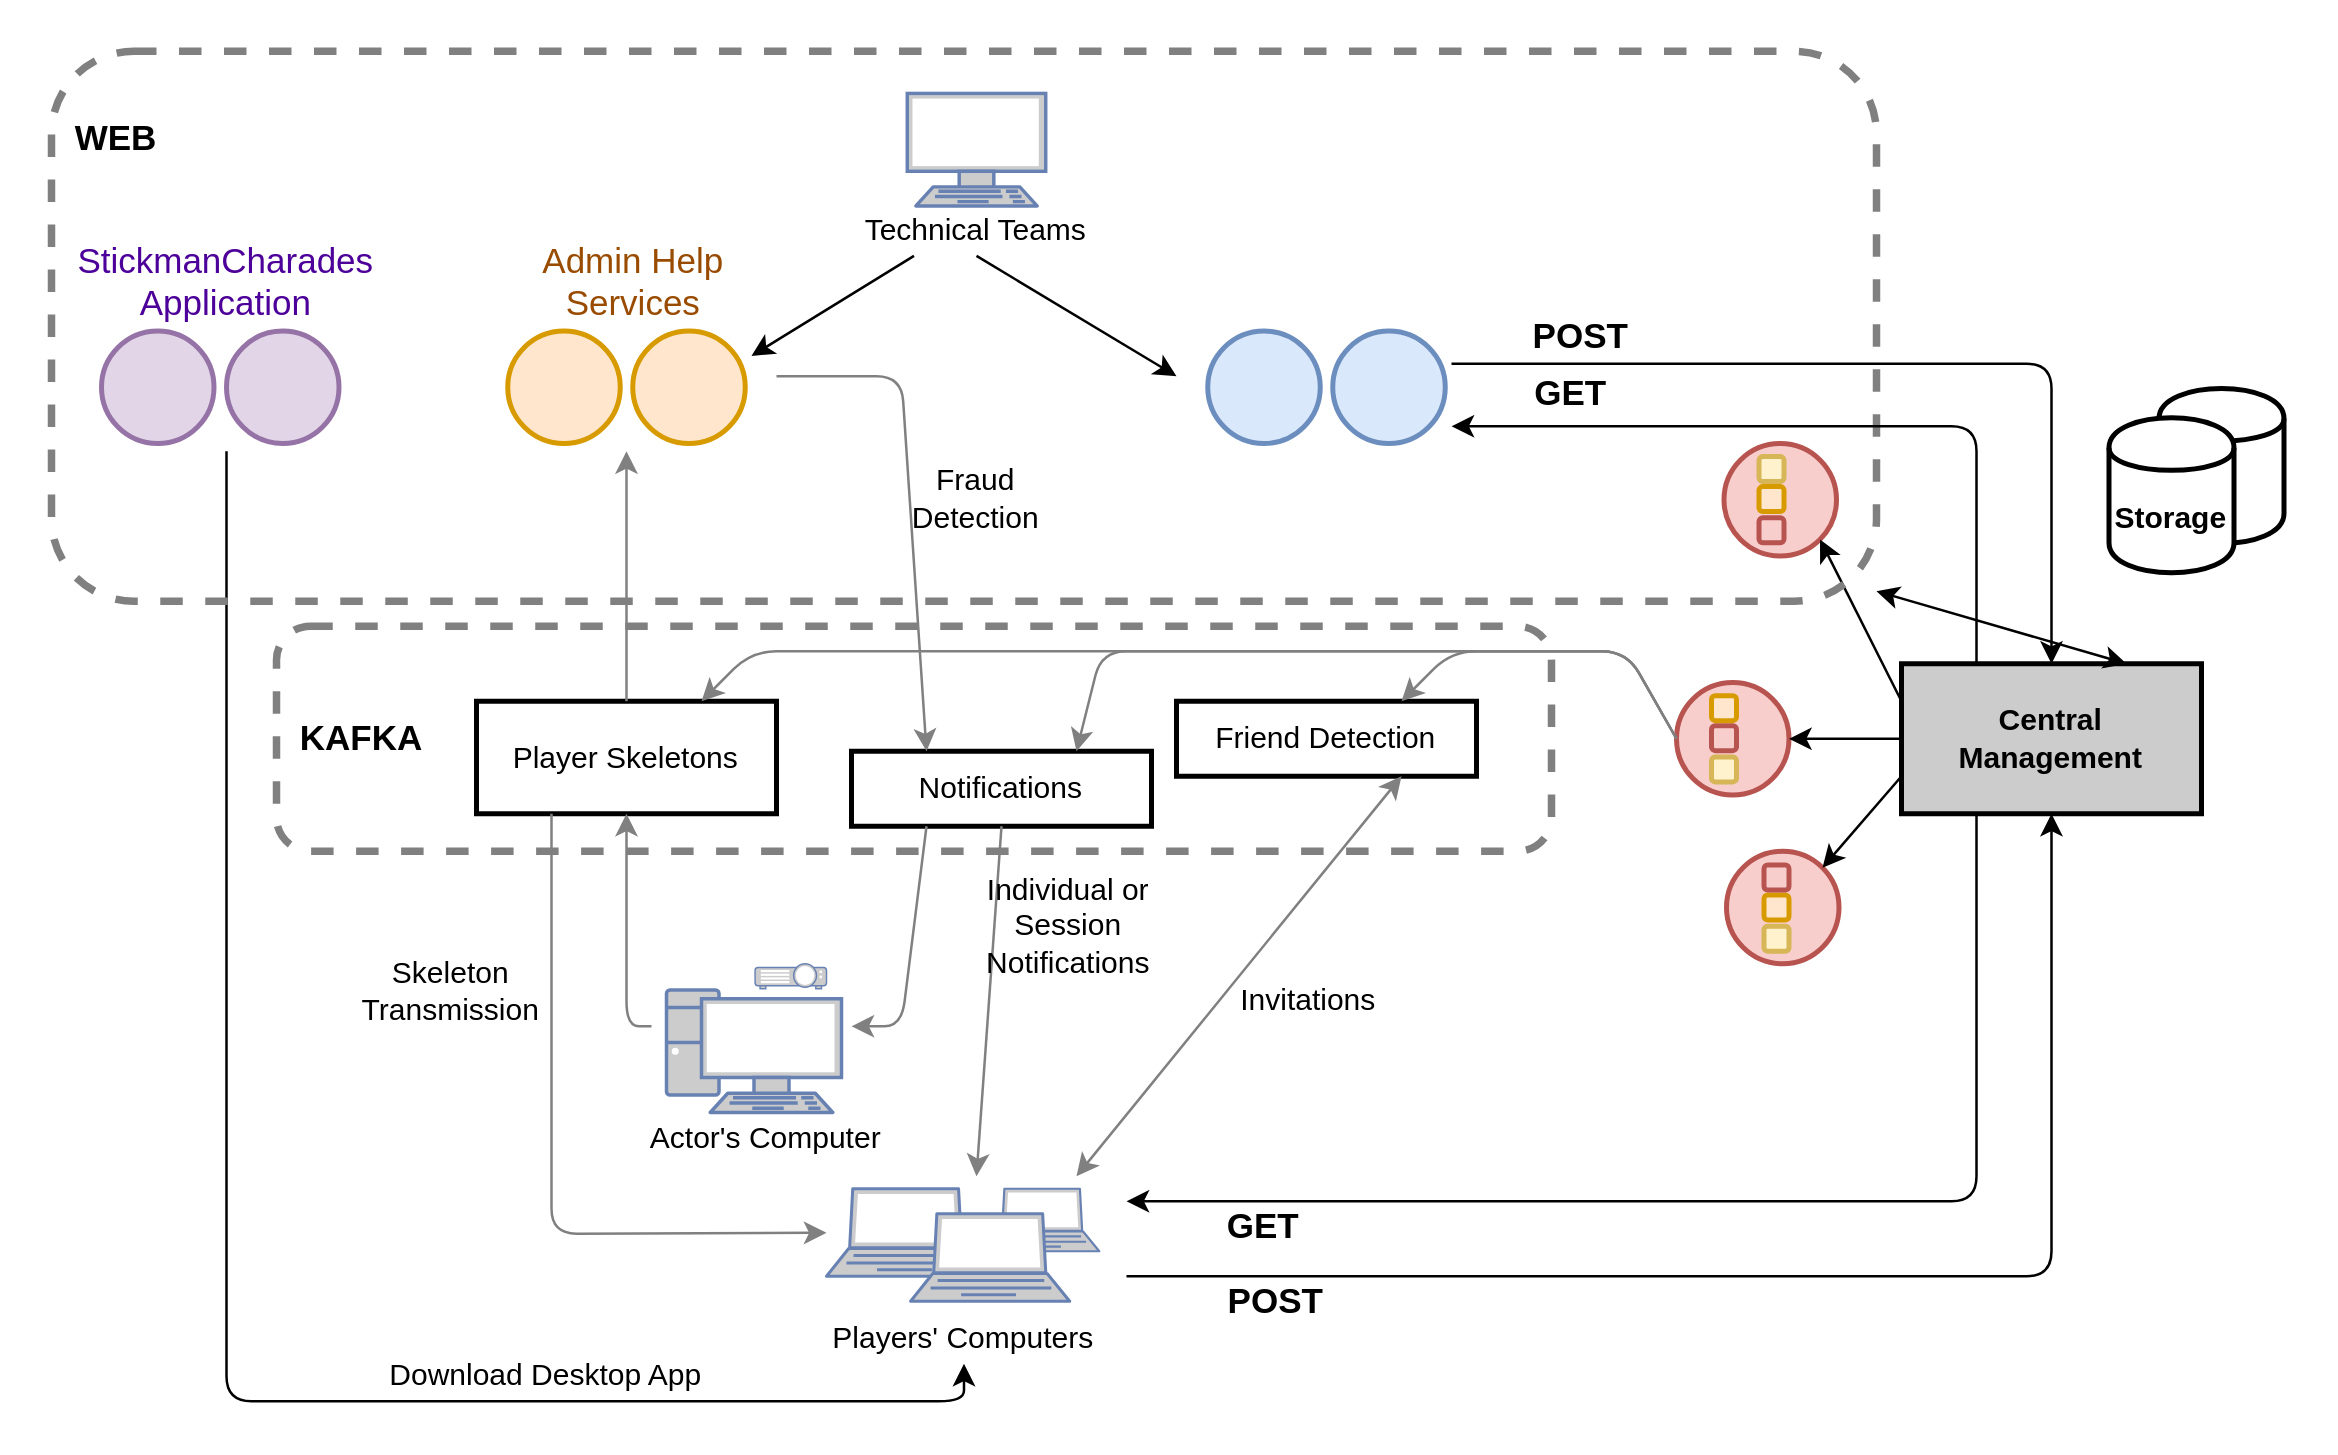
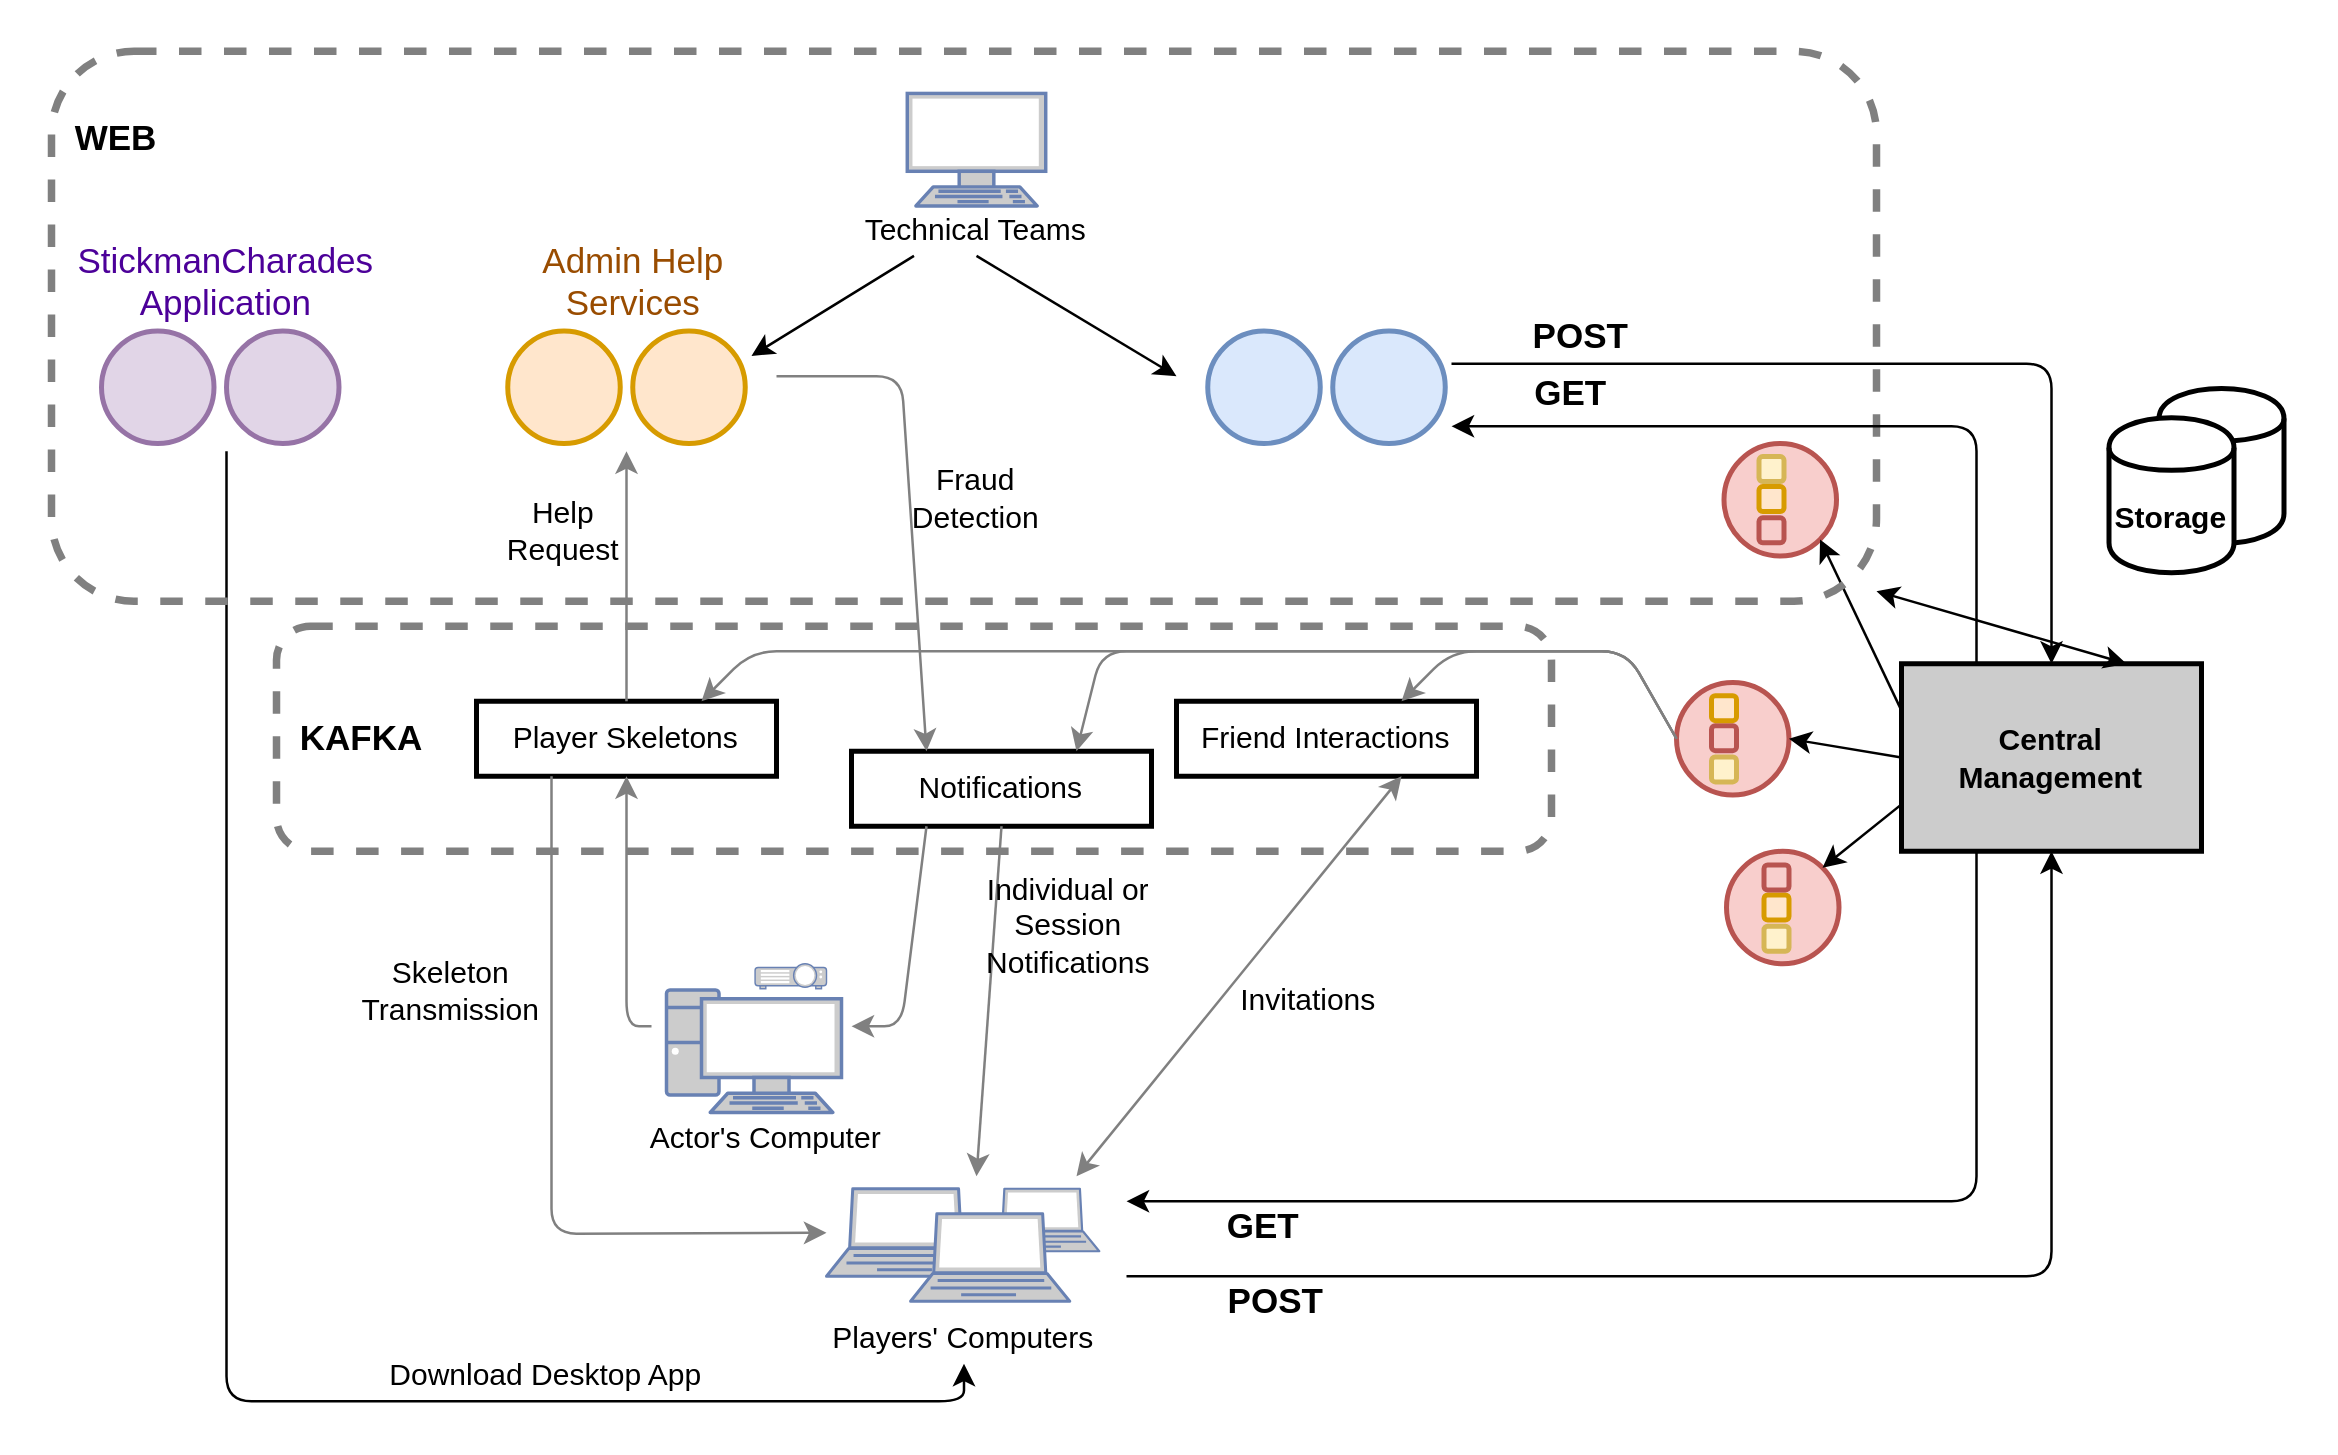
none -> (564, 530)
(1326, 739) -> (1326, 739)
(2051, 739) -> (2051, 758)
(626, 758) -> (626, 739)
